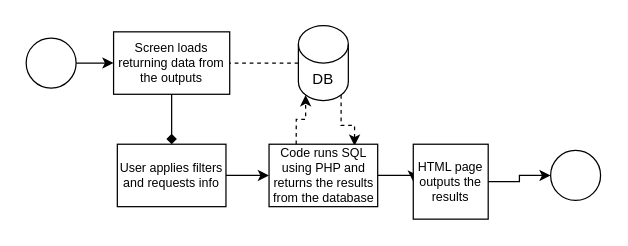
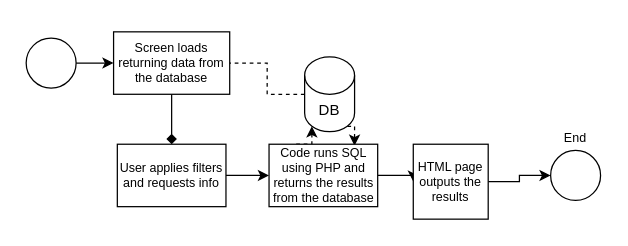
(171, 63) -> (171, 63)
(323, 63) -> (329, 94)
none -> (576, 138)
